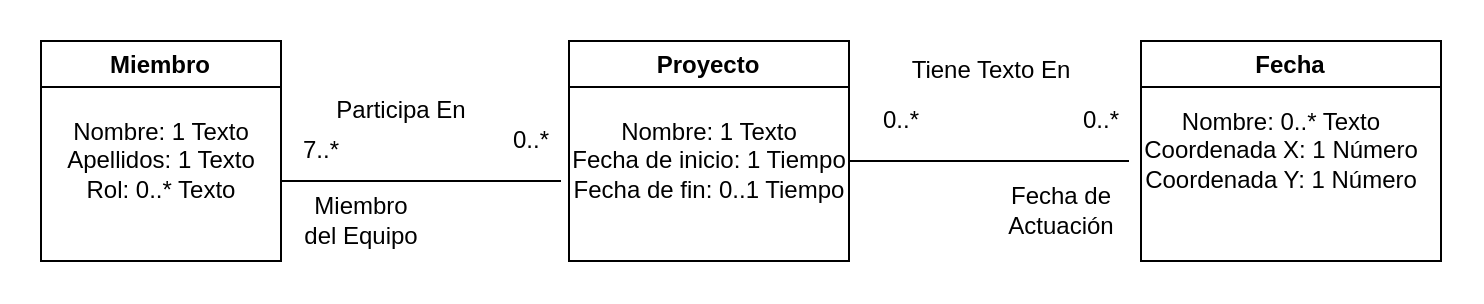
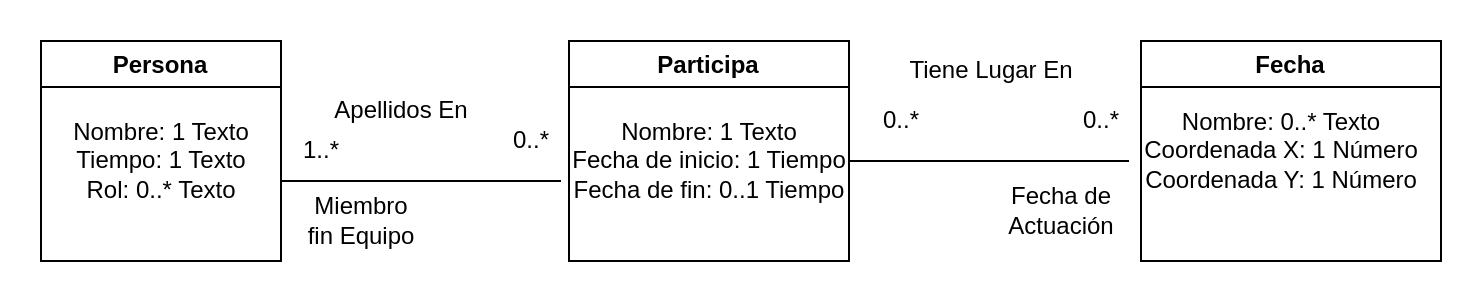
(160, 65) -> (160, 65)
(708, 65) -> (708, 65)
(992, 71) -> (992, 71)
(402, 111) -> (402, 111)
(322, 151) -> (322, 151)
(162, 161) -> (162, 161)
(362, 221) -> (362, 221)
